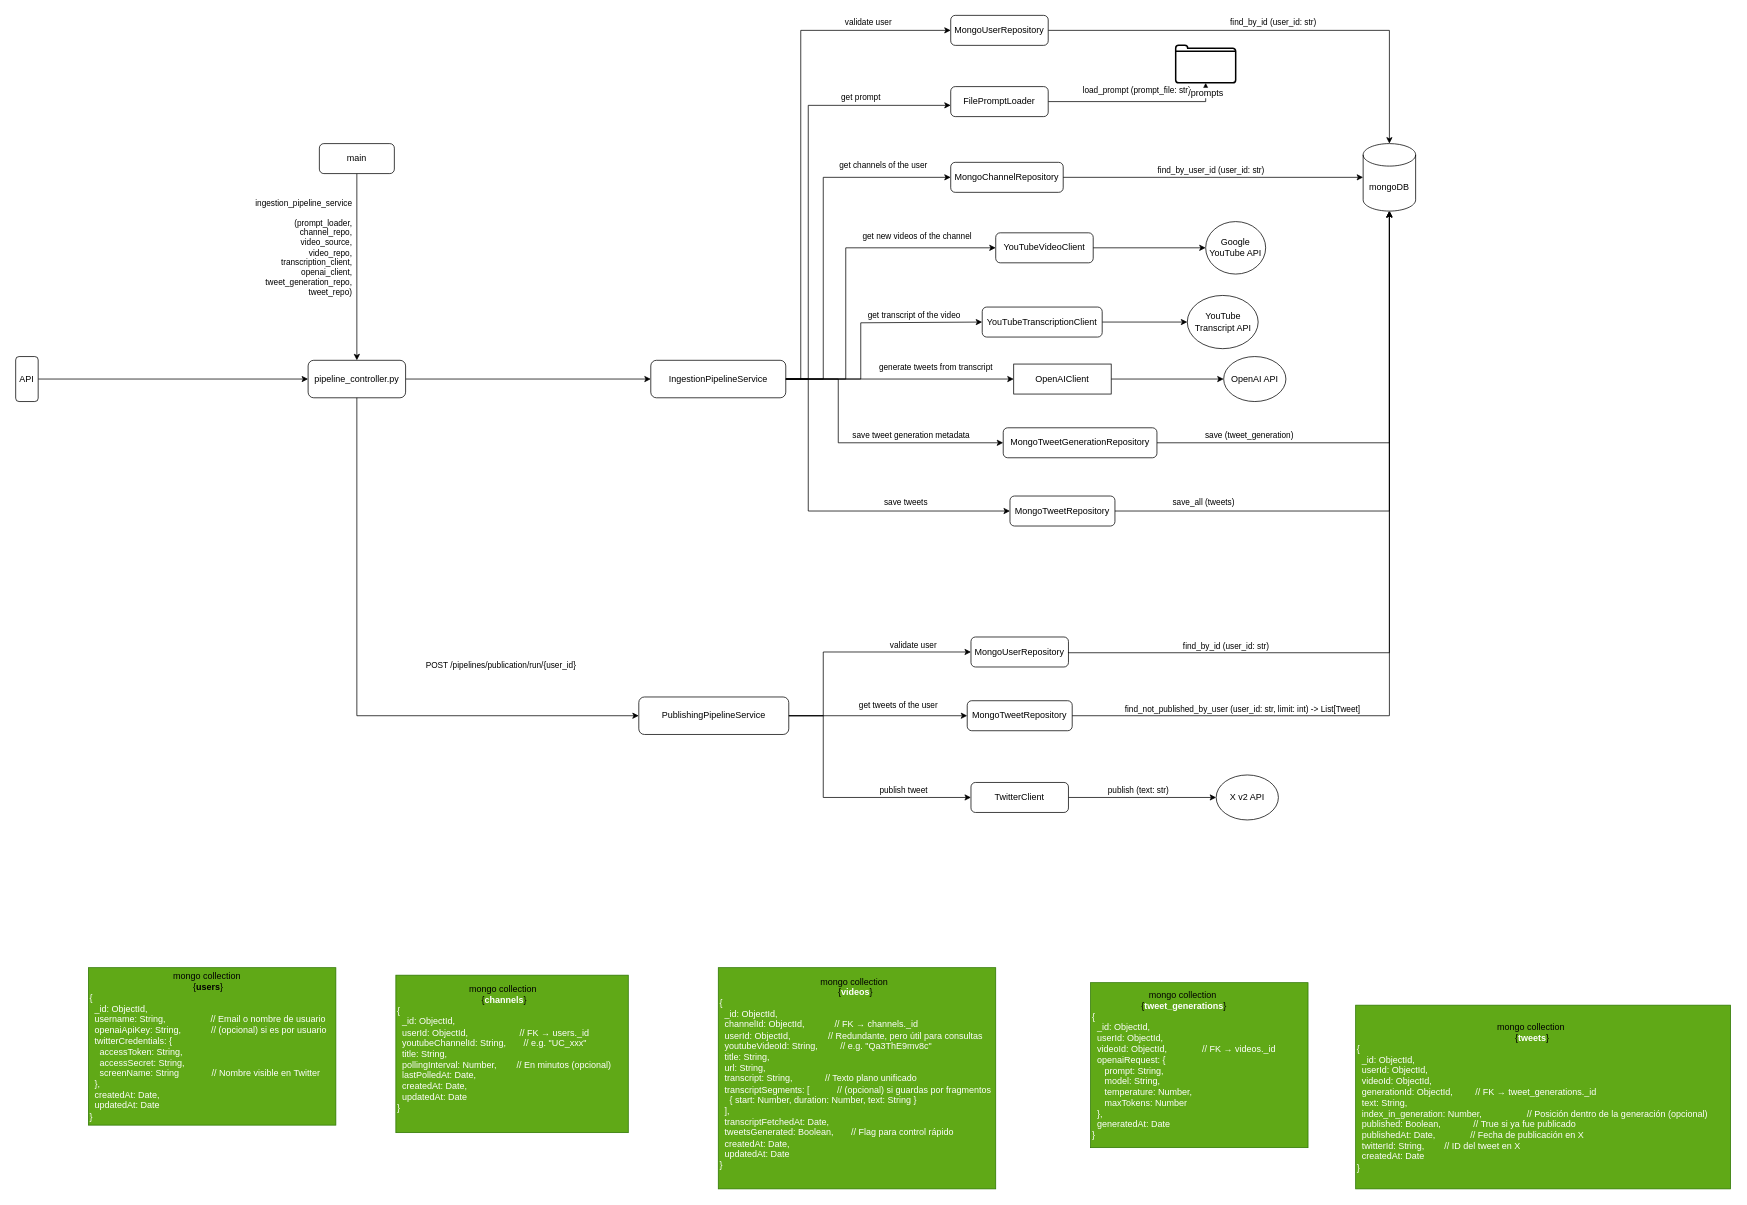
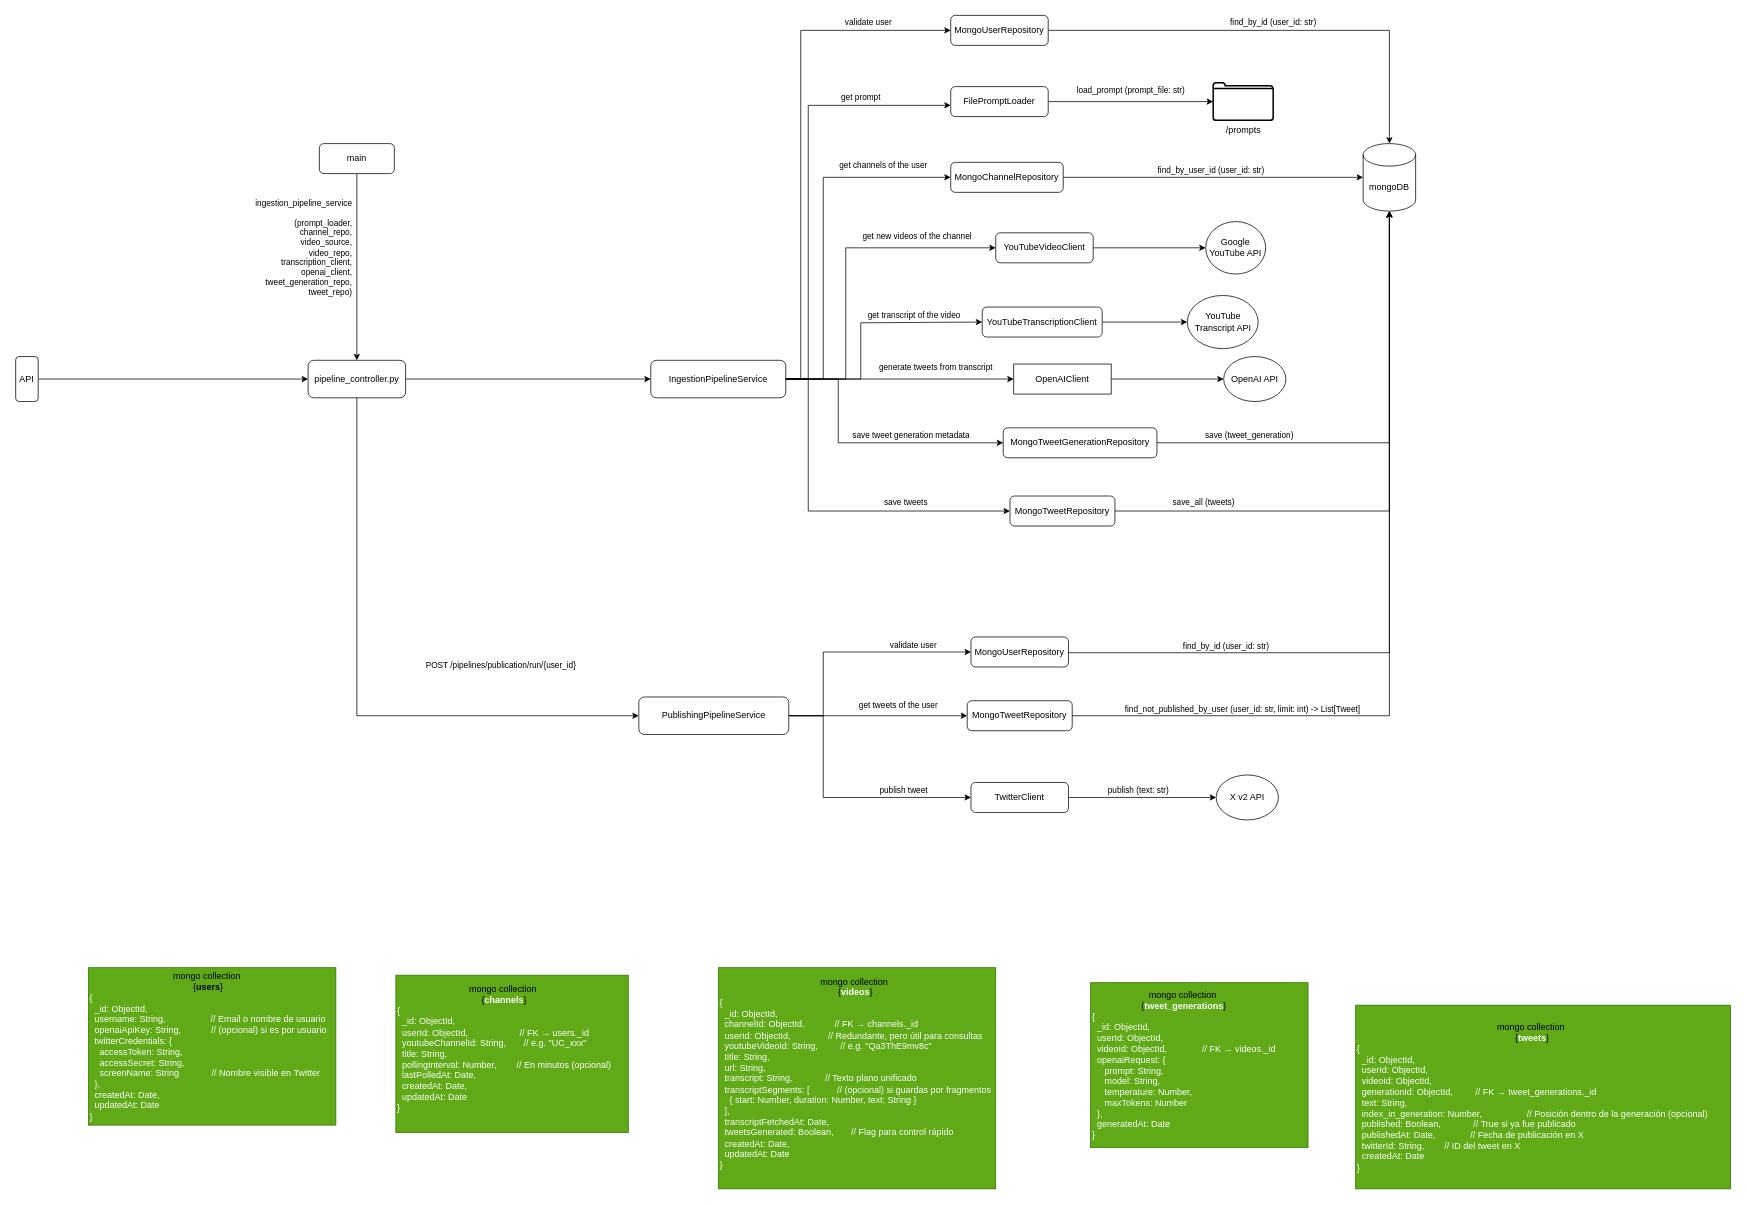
(1206, 64) -> (1243, 102)
